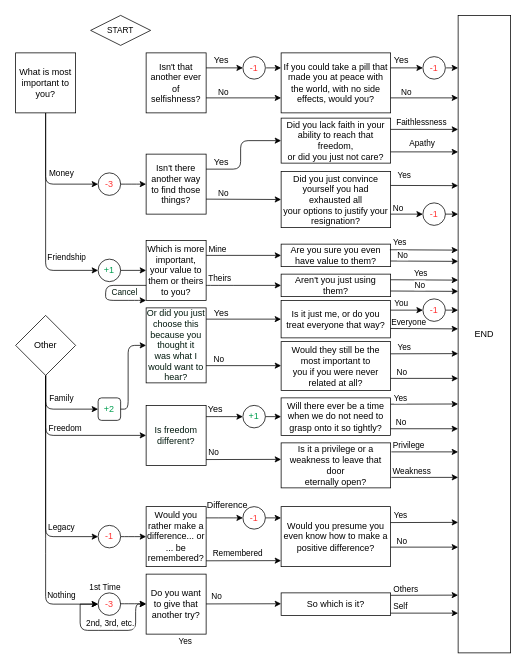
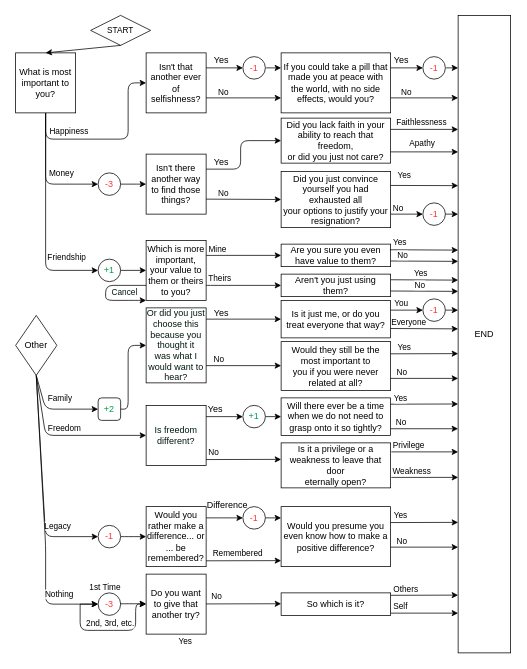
none -> (84, 49)
none -> (131, 84)
(45, 345) -> (36, 345)
